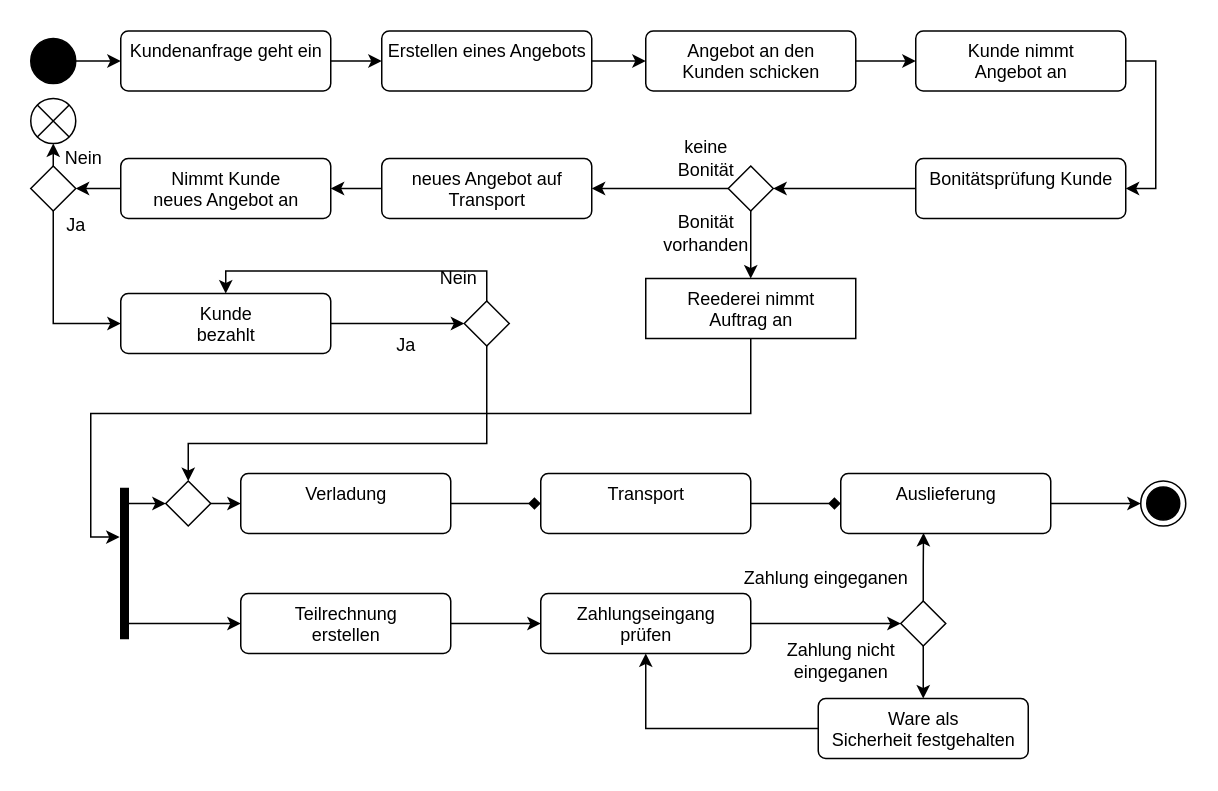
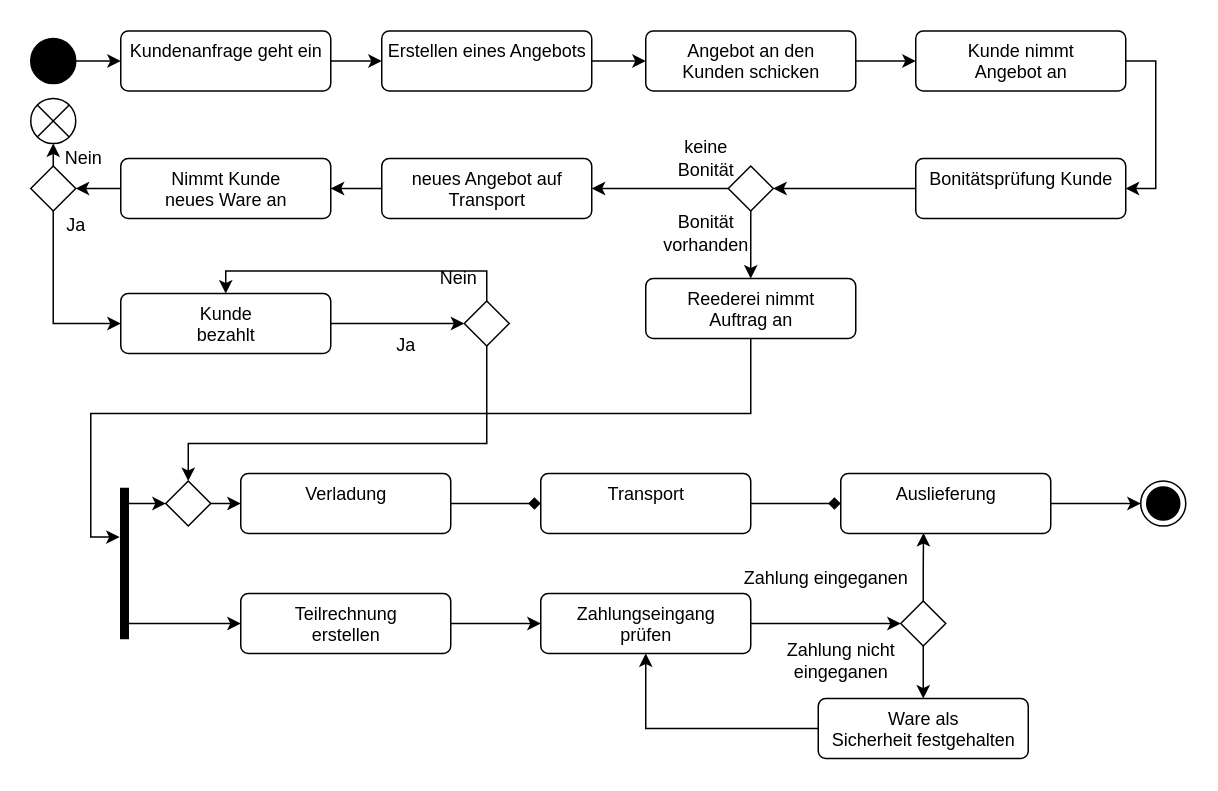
(227, 190) -> (227, 190)
(751, 308) -> (751, 308)
